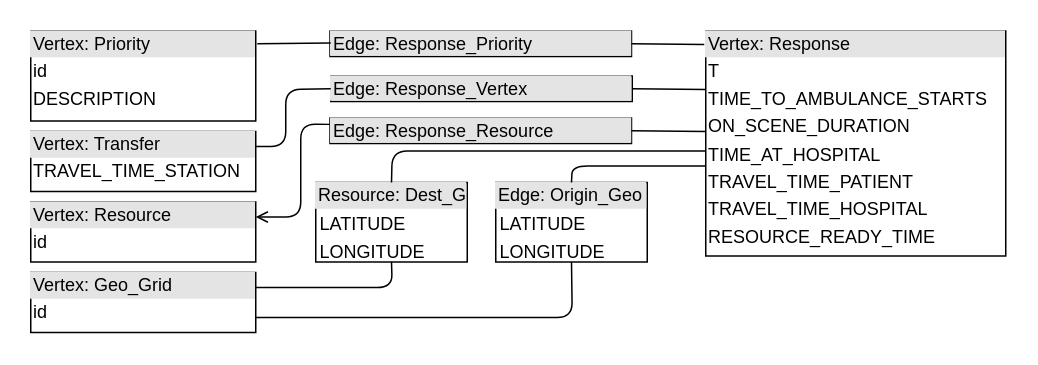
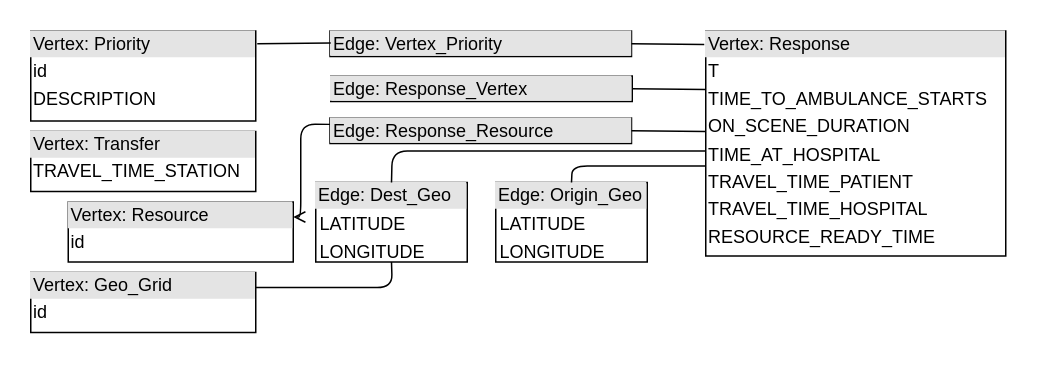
(437, 42) -> (427, 42)
(286, 110) -> none
(402, 215) -> (382, 215)
(143, 232) -> (181, 232)
(437, 317) -> none
